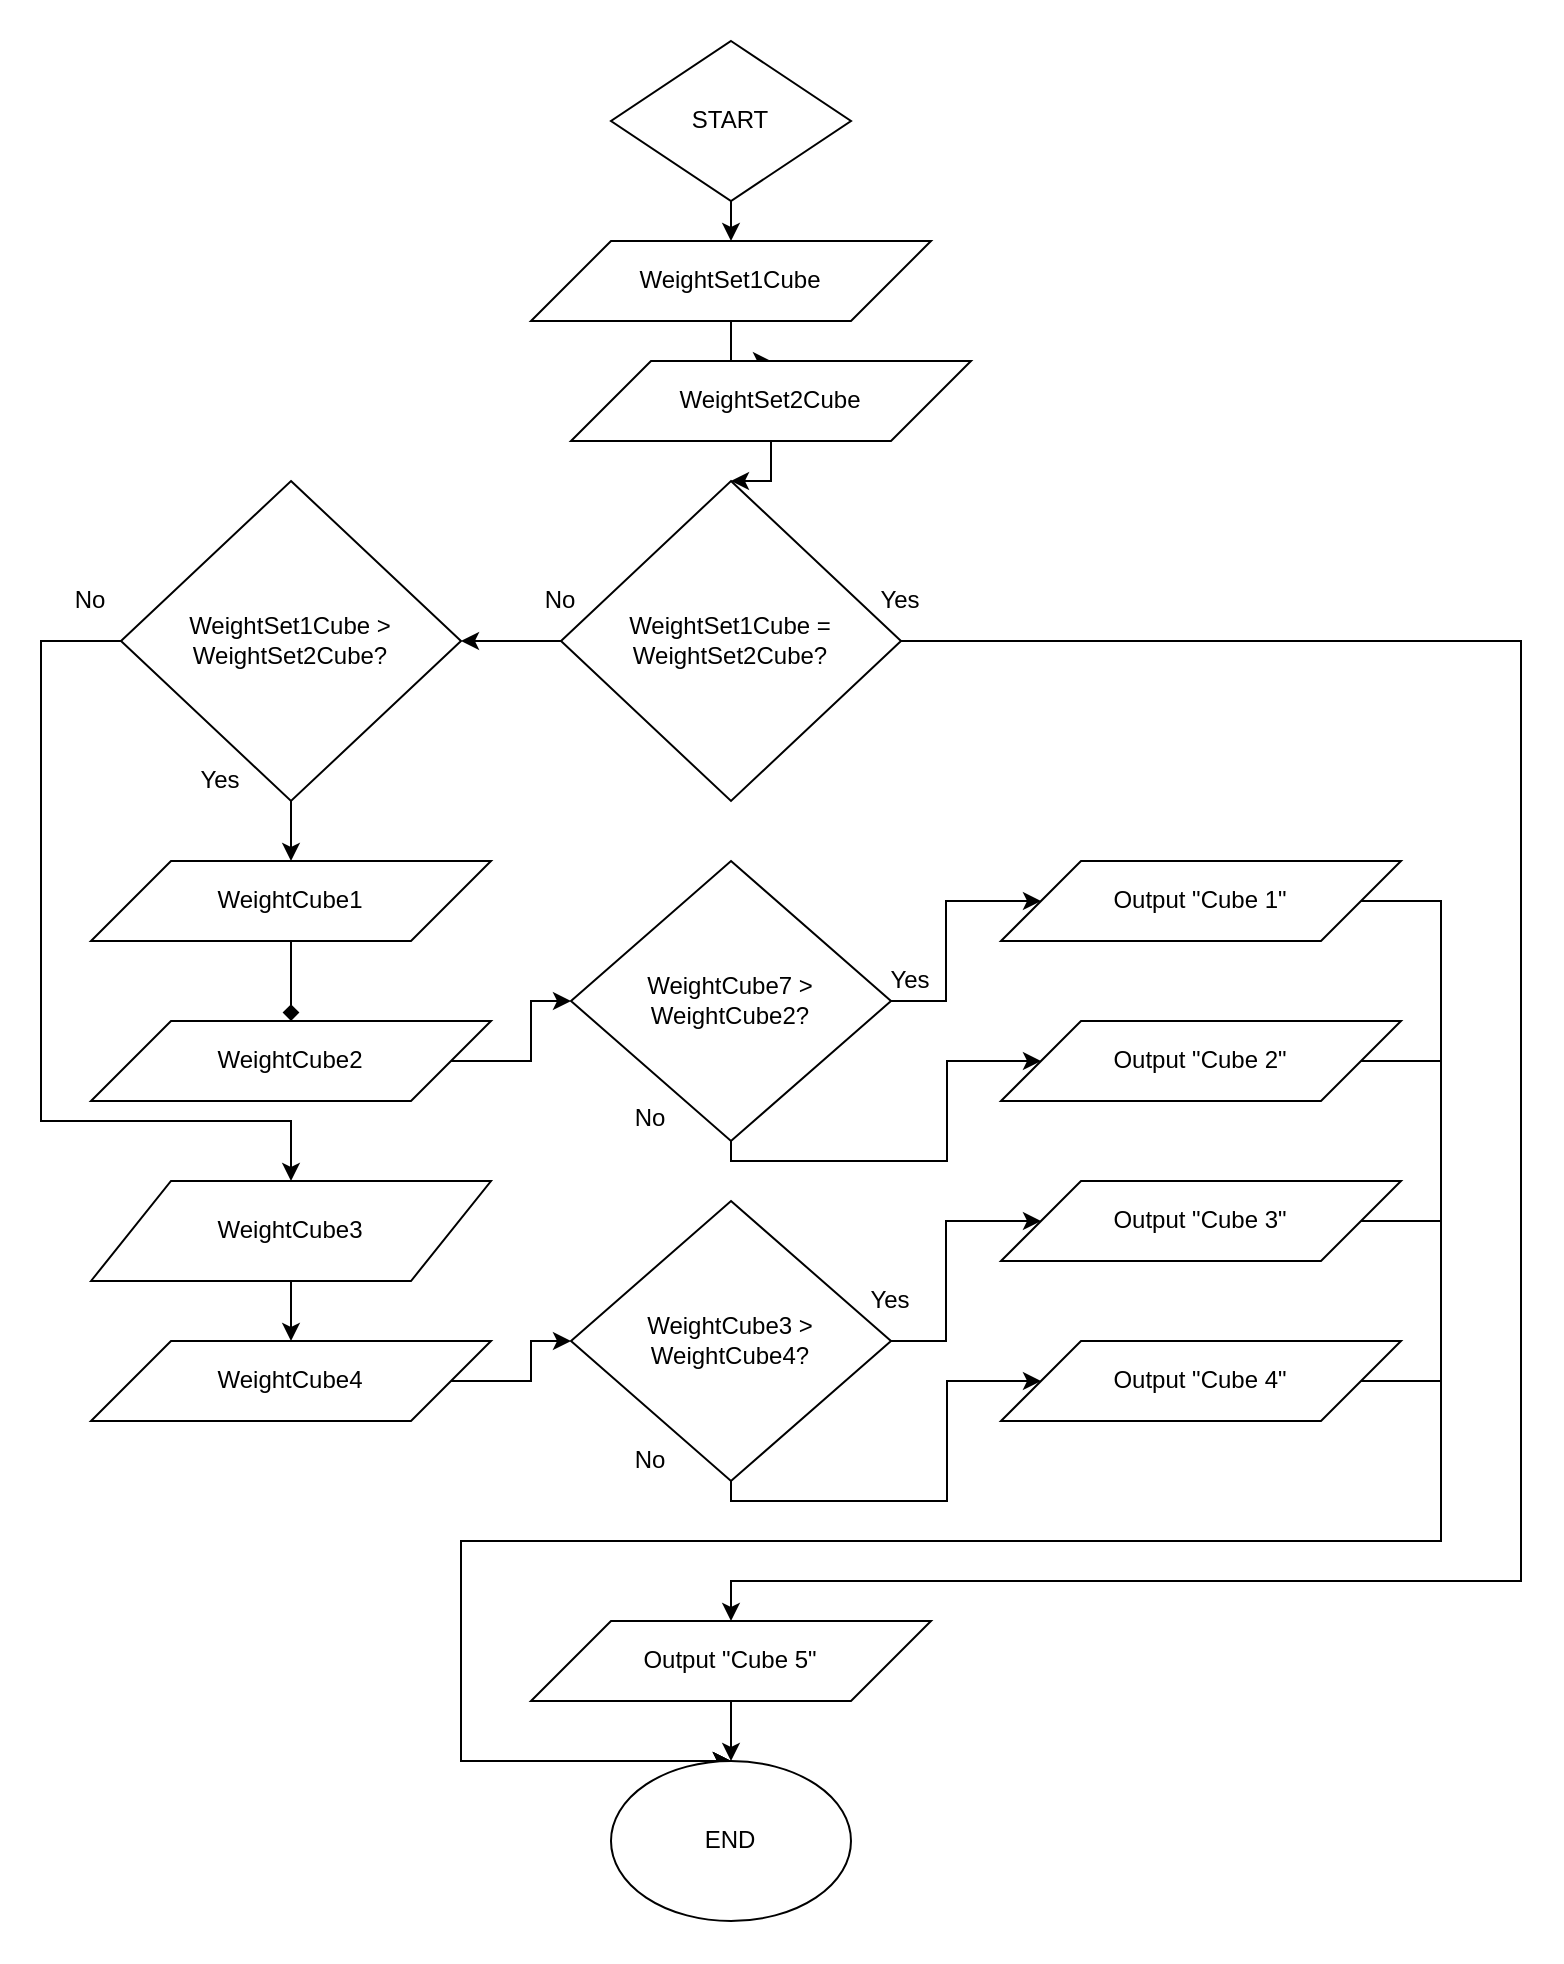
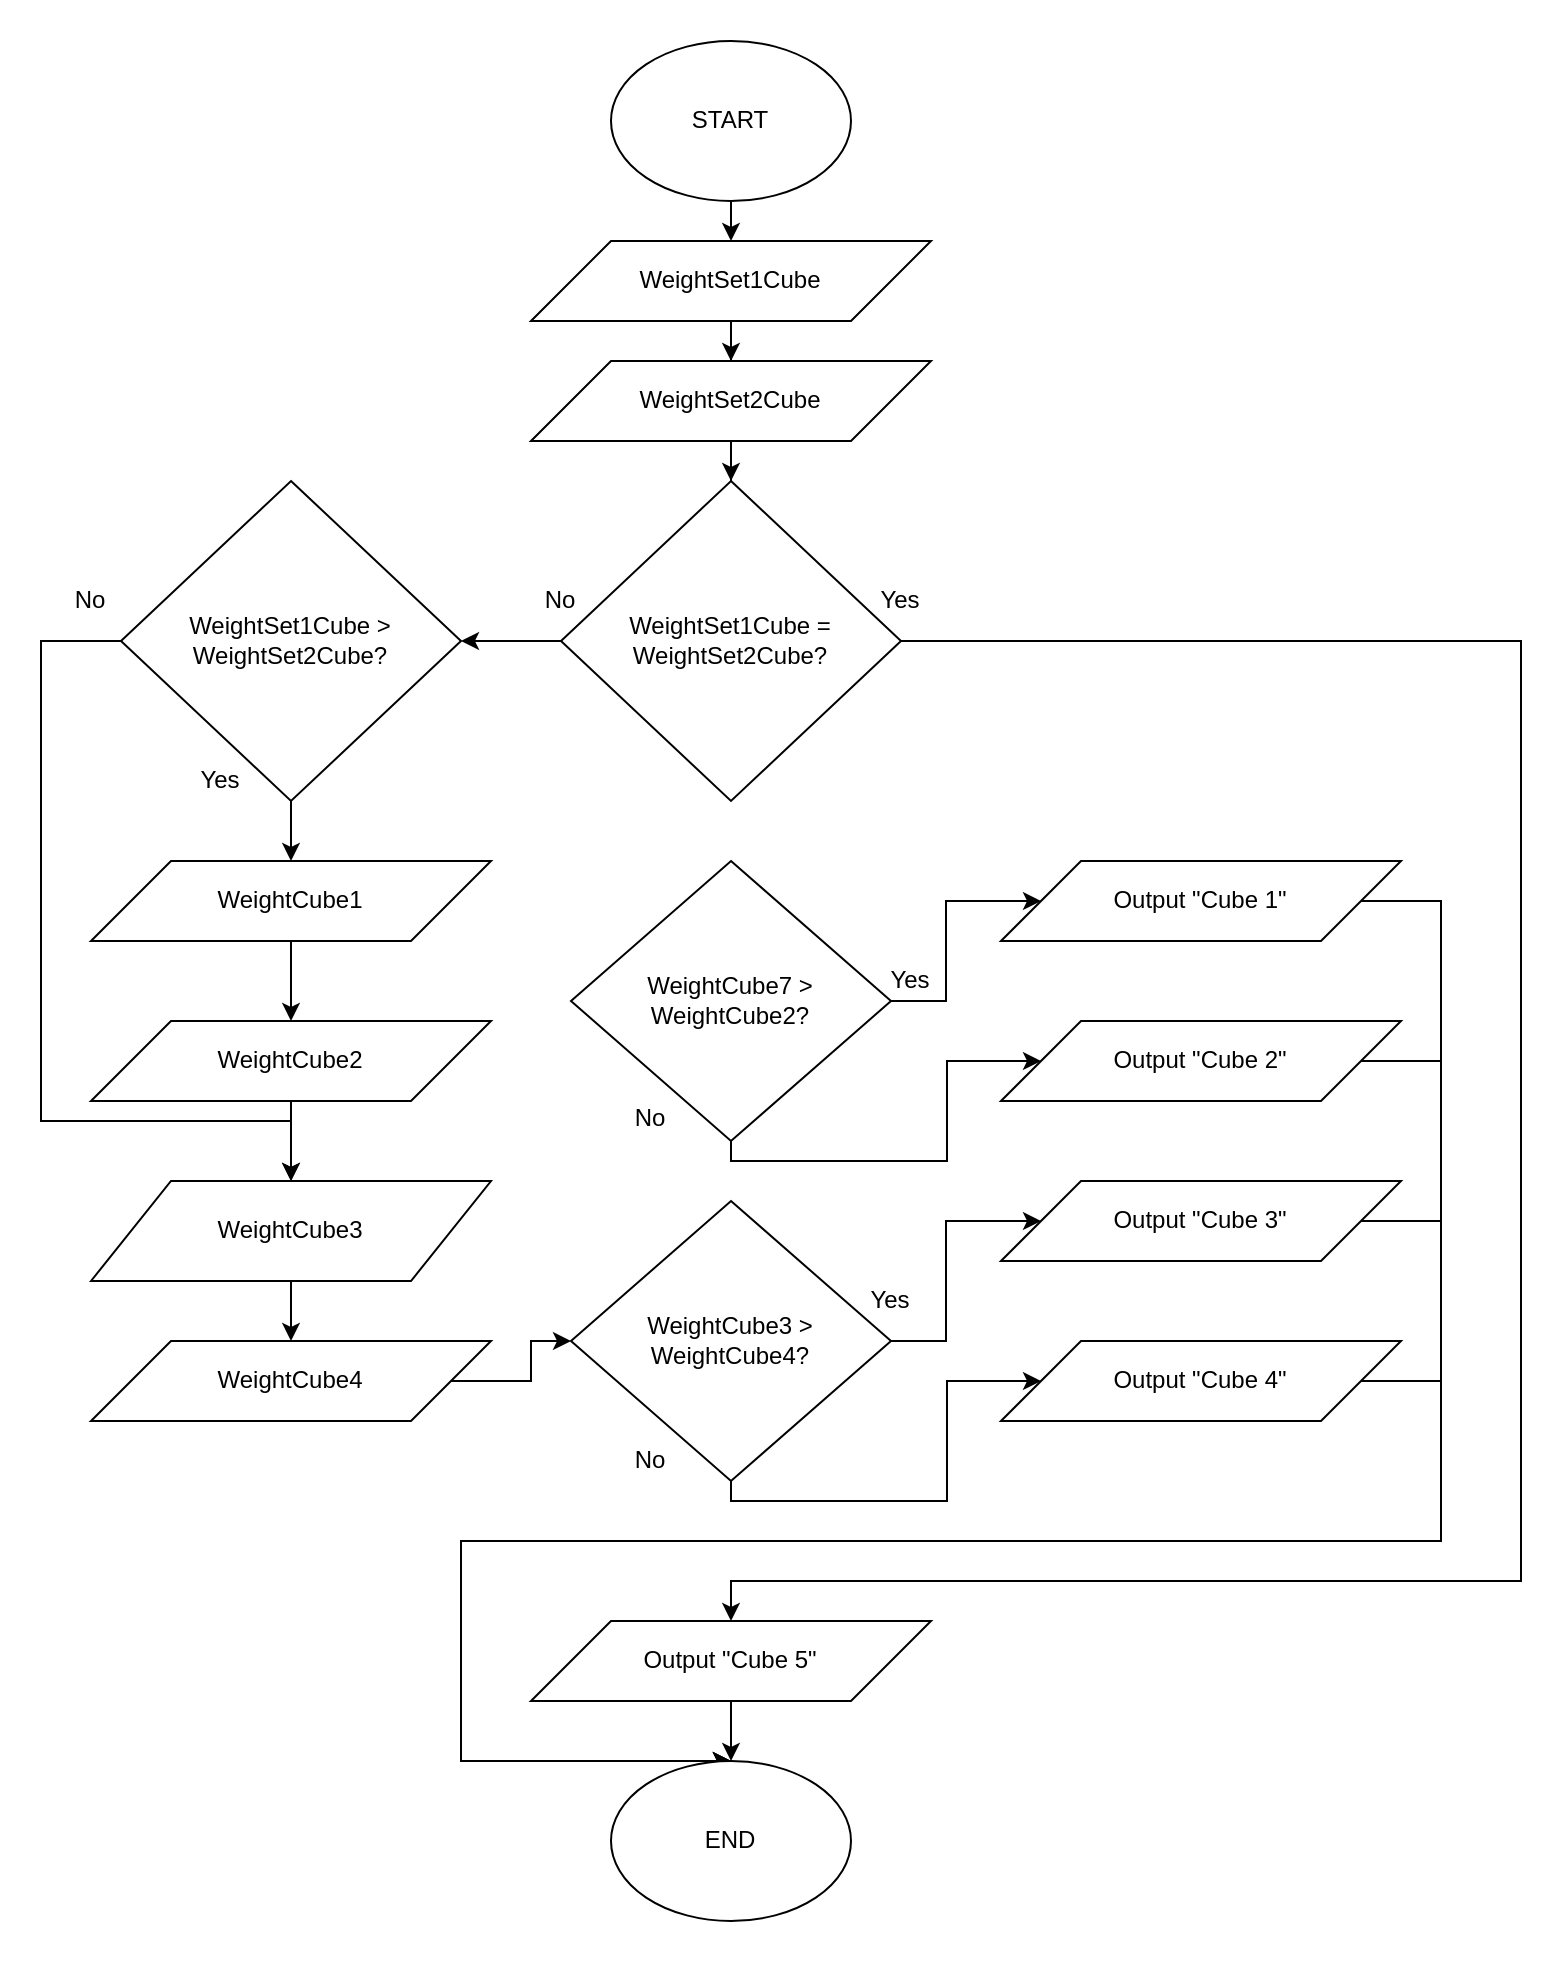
(731, 121) -> (731, 121)
(771, 401) -> (731, 401)
(291, 1005) -> (291, 1006)
(531, 1058) -> (291, 1109)
